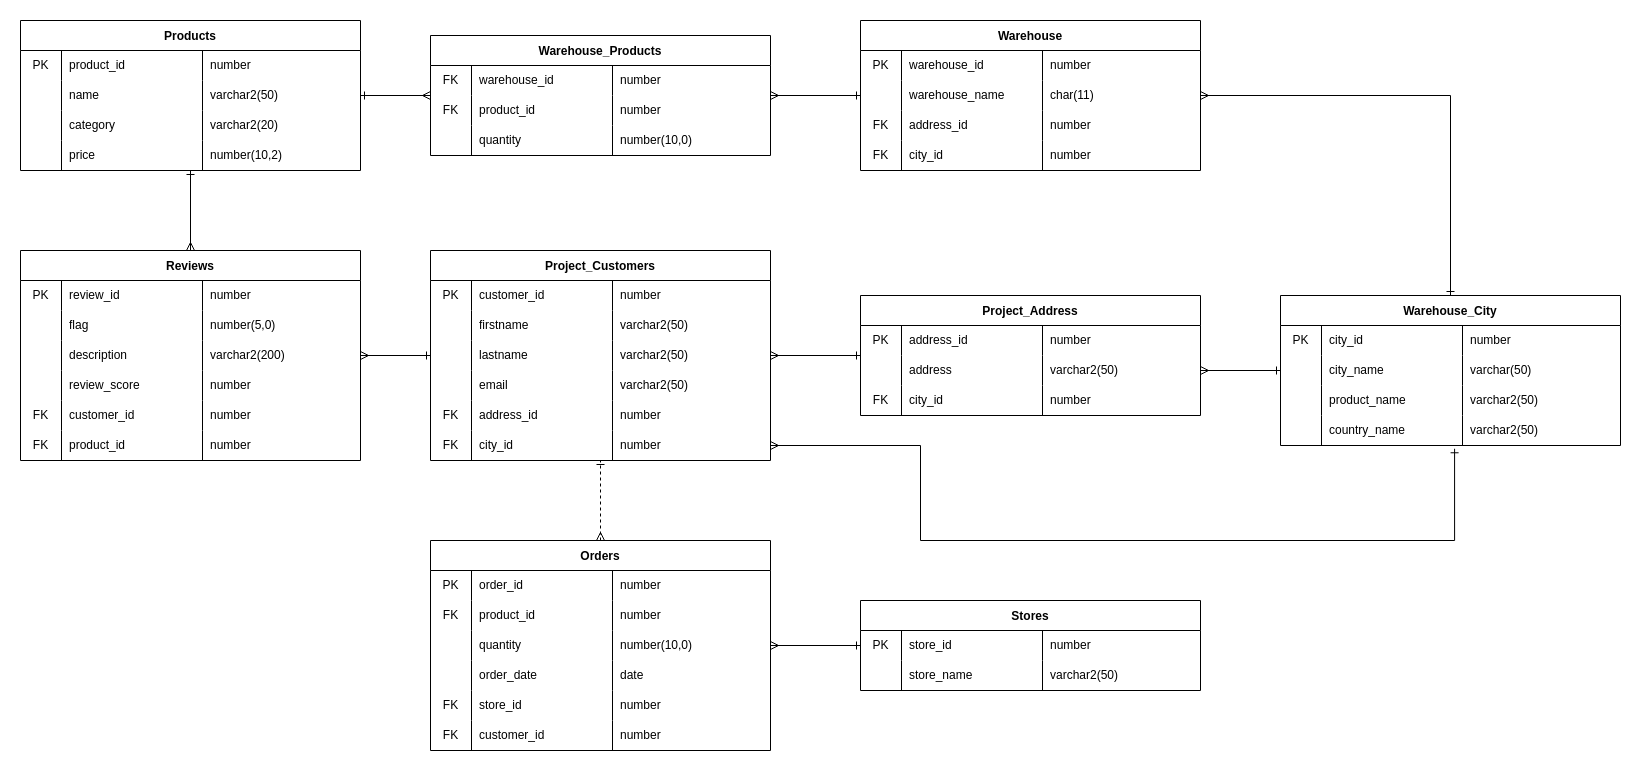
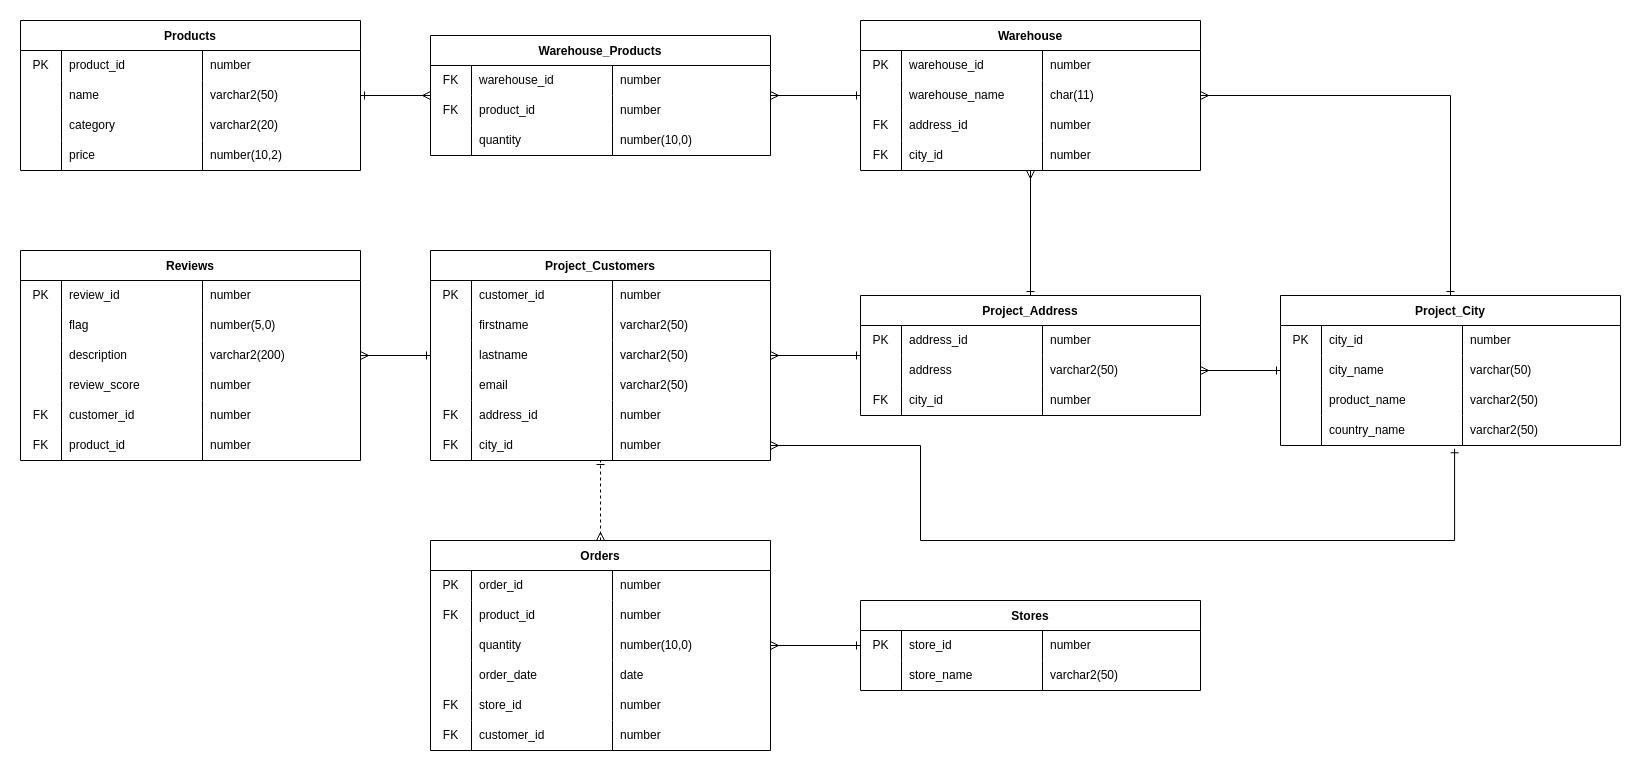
(191, 212) -> none
none -> (1031, 234)
(1450, 311) -> (1450, 311)
